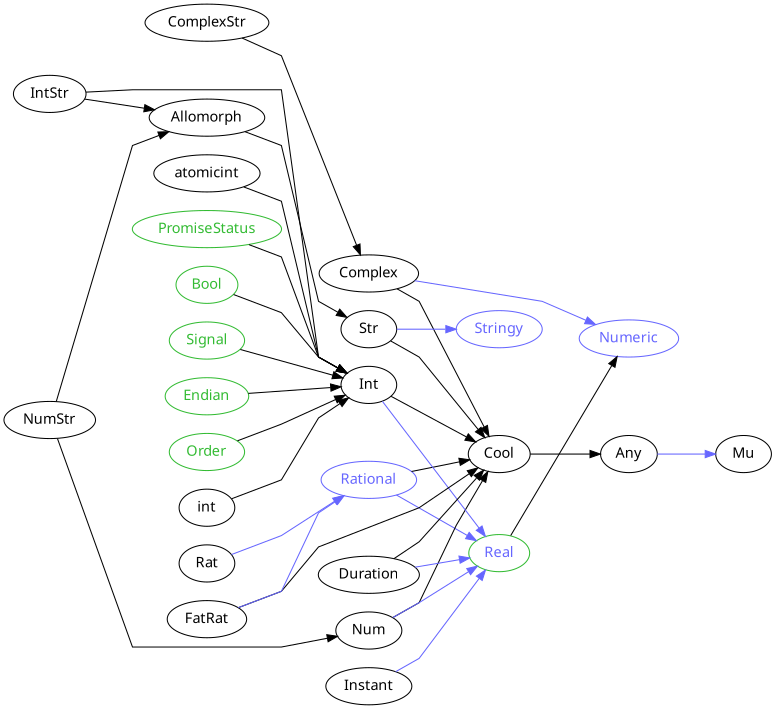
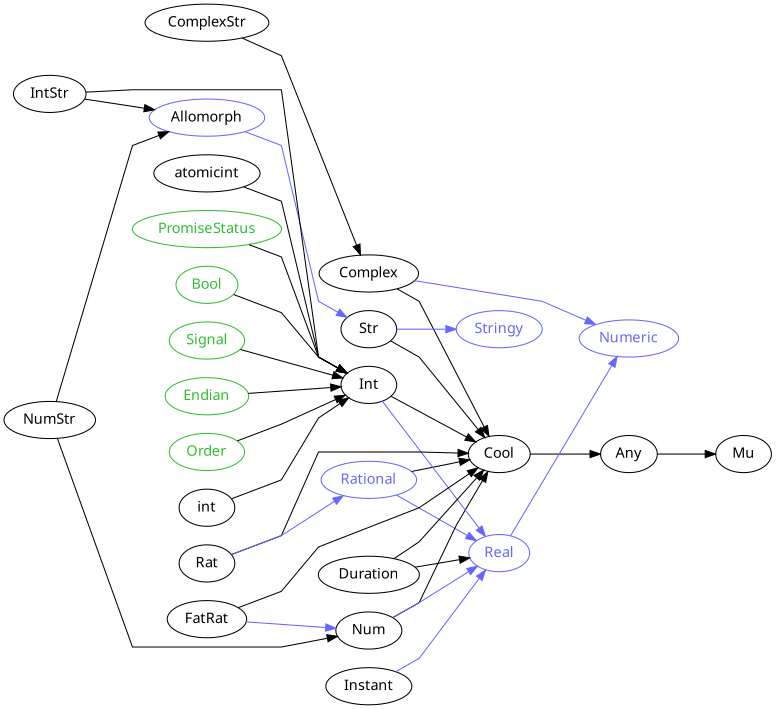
(207, 118) -> (207, 118)
(298, 215) -> (298, 215)
(564, 446) -> (564, 446)
none -> (317, 454)
(681, 454) -> (681, 454)
(499, 553) -> (499, 553)
(294, 564) -> (286, 625)
(430, 565) -> (430, 565)
